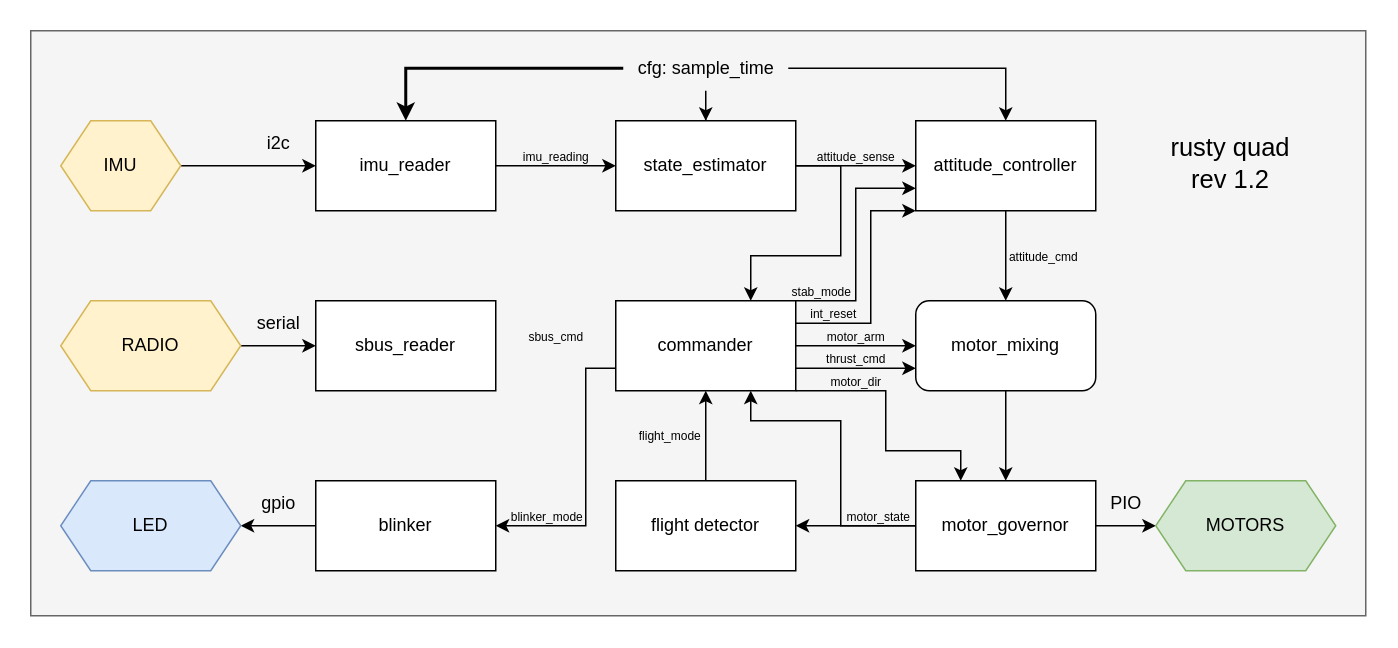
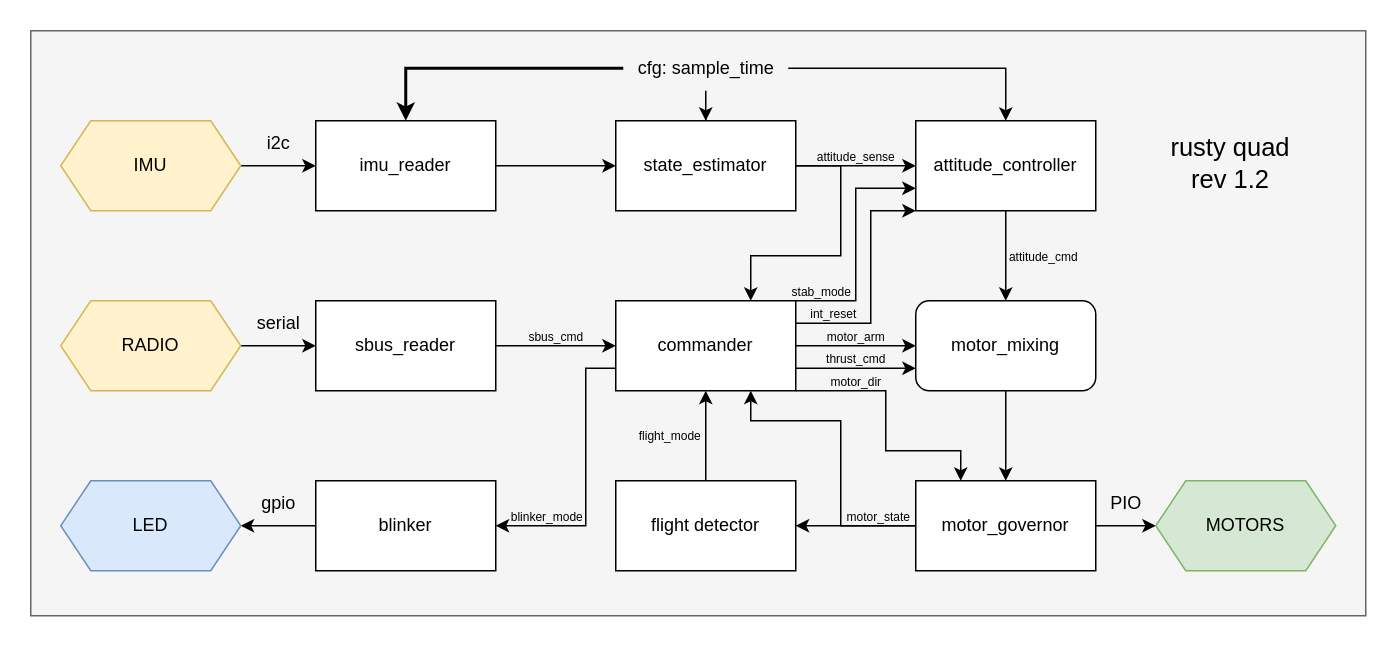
(556, 155) -> none
(121, 166) -> (151, 166)
none -> (551, 346)
